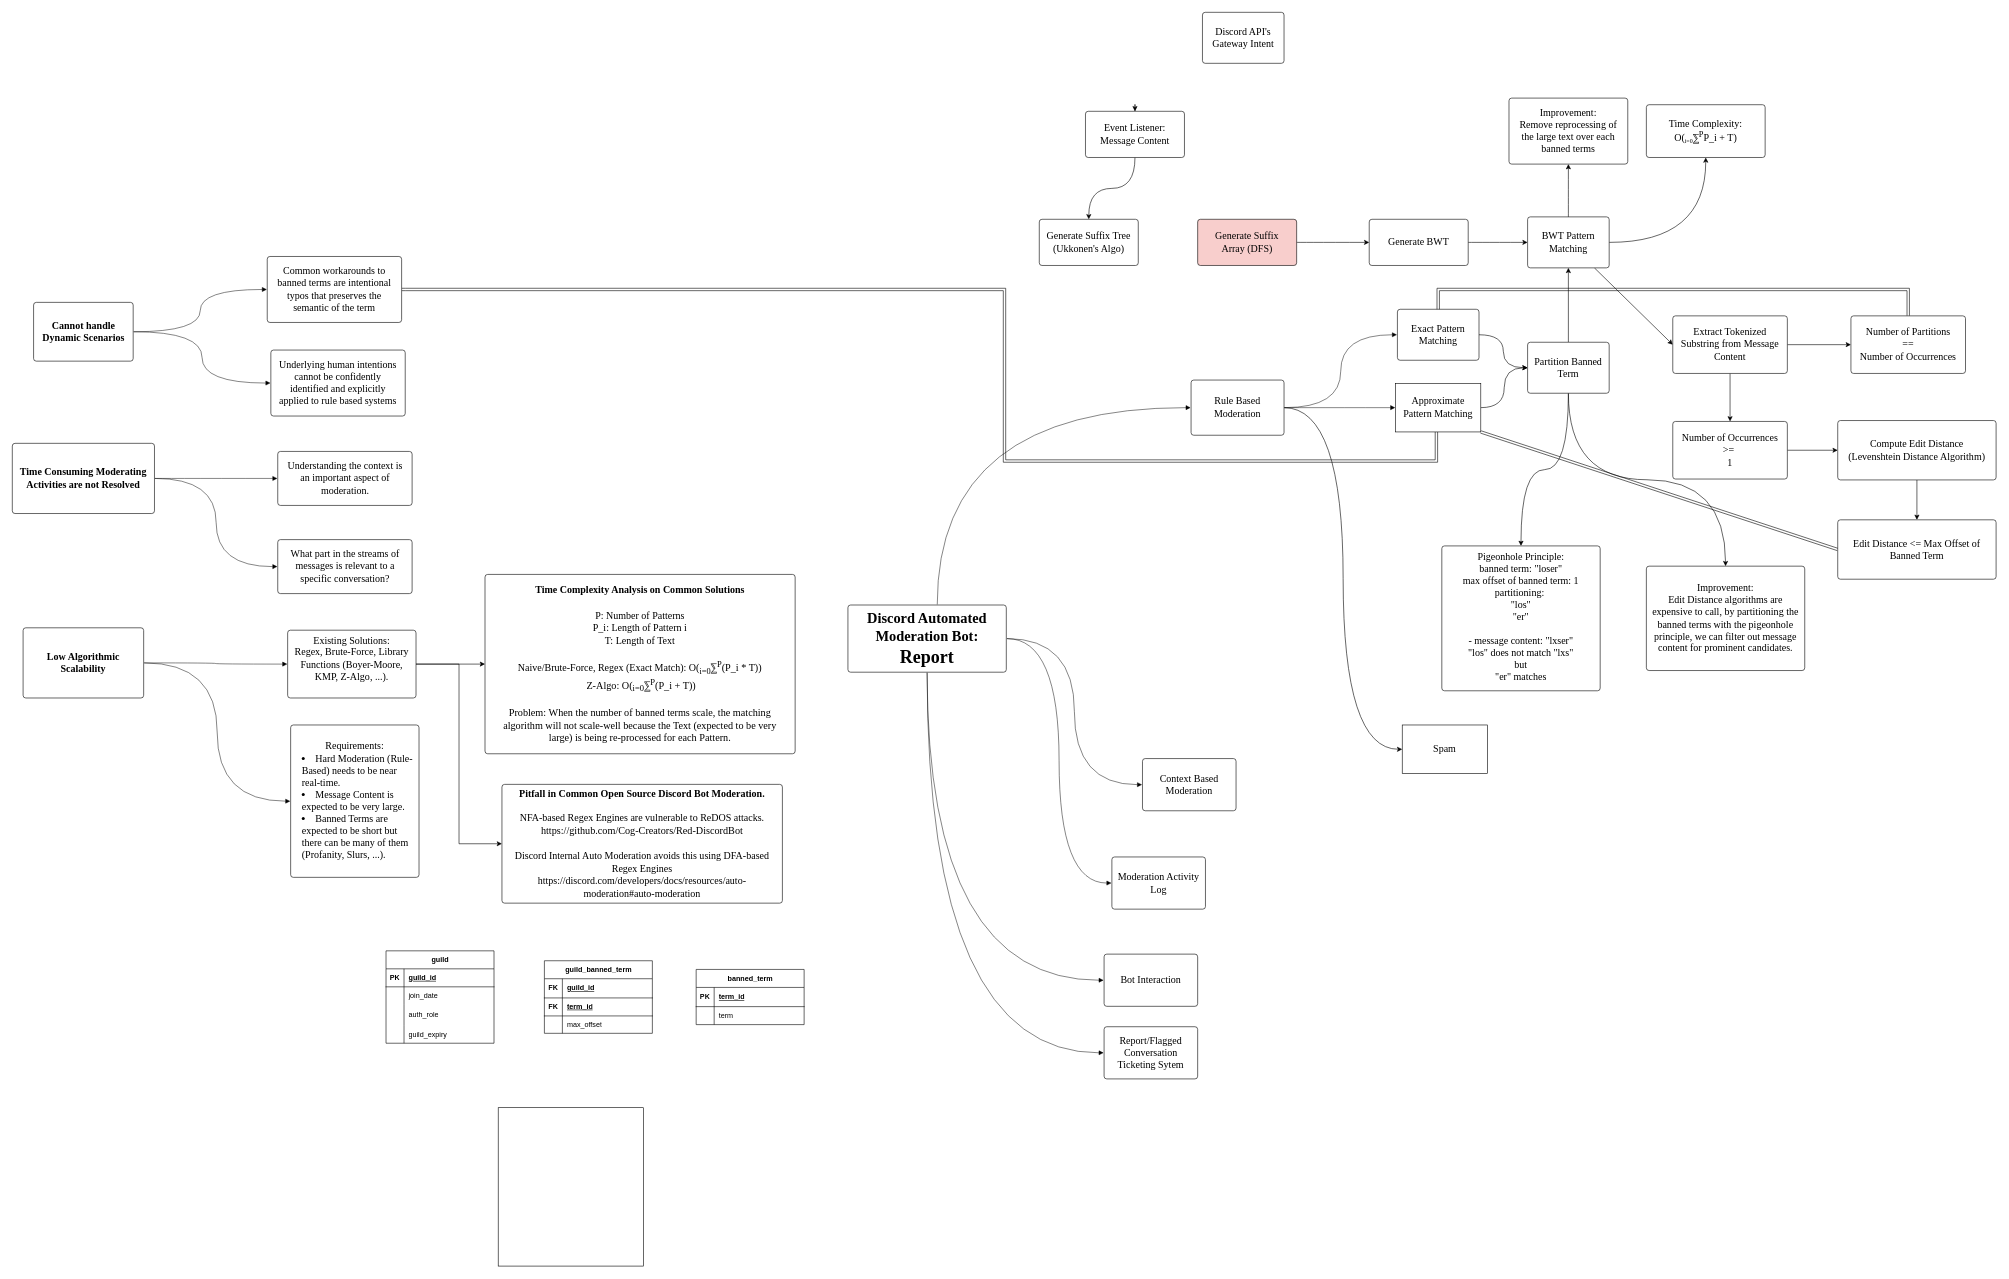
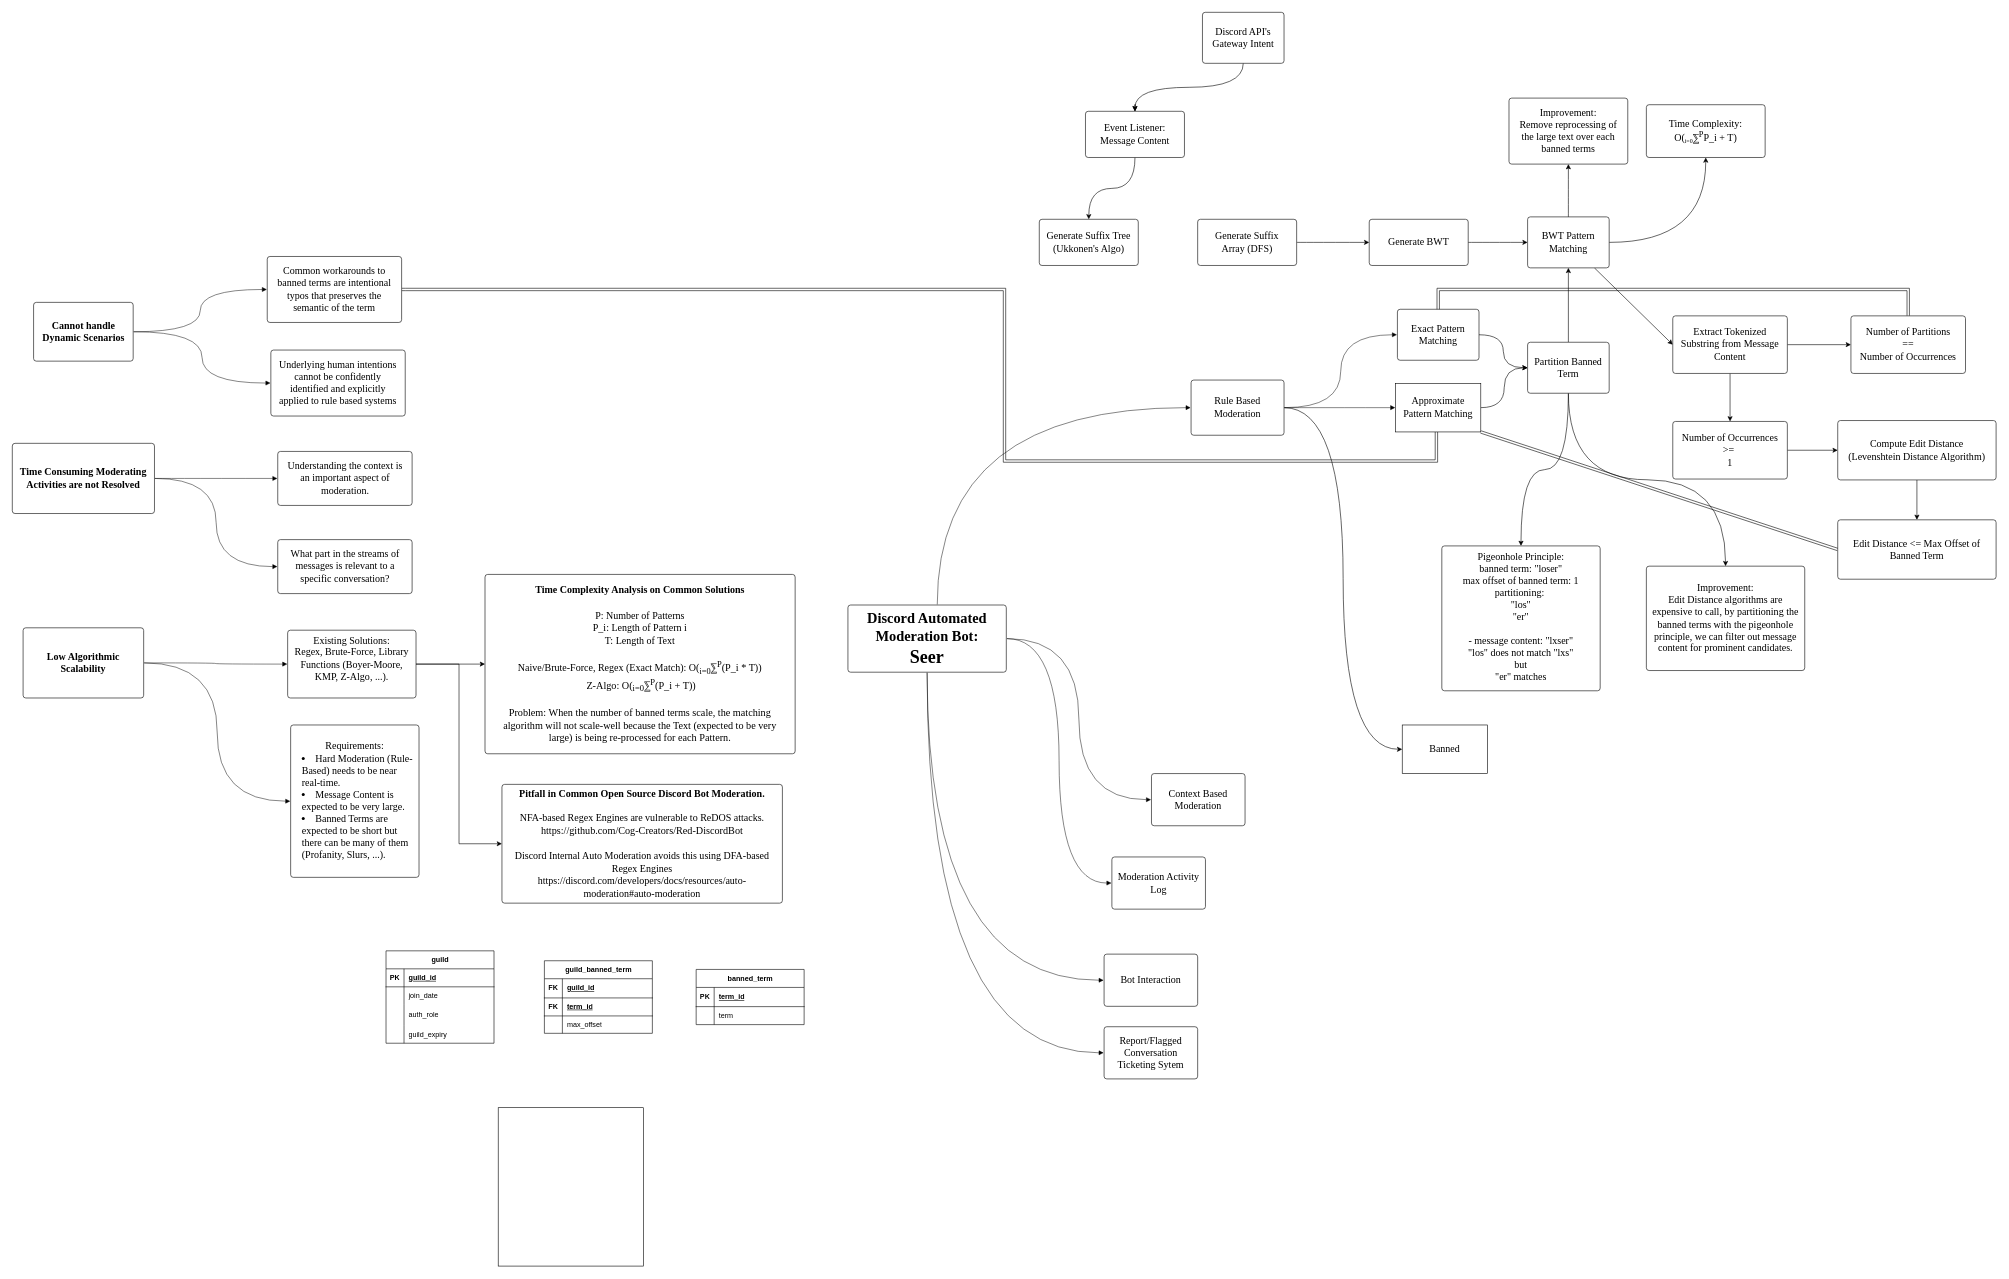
none -> (1192, 87)
(1247, 242) -> (1247, 242)
(927, 639) -> (927, 639)
(1445, 750) -> (1445, 750)
(1190, 785) -> (1199, 800)
